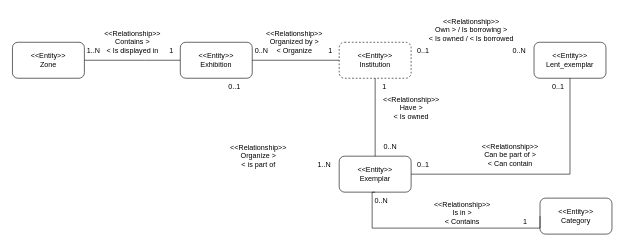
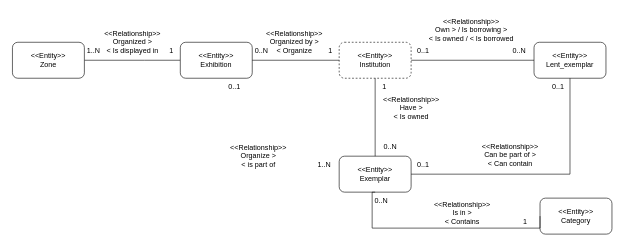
(133, 42) -> (133, 42)
none -> (472, 60)
